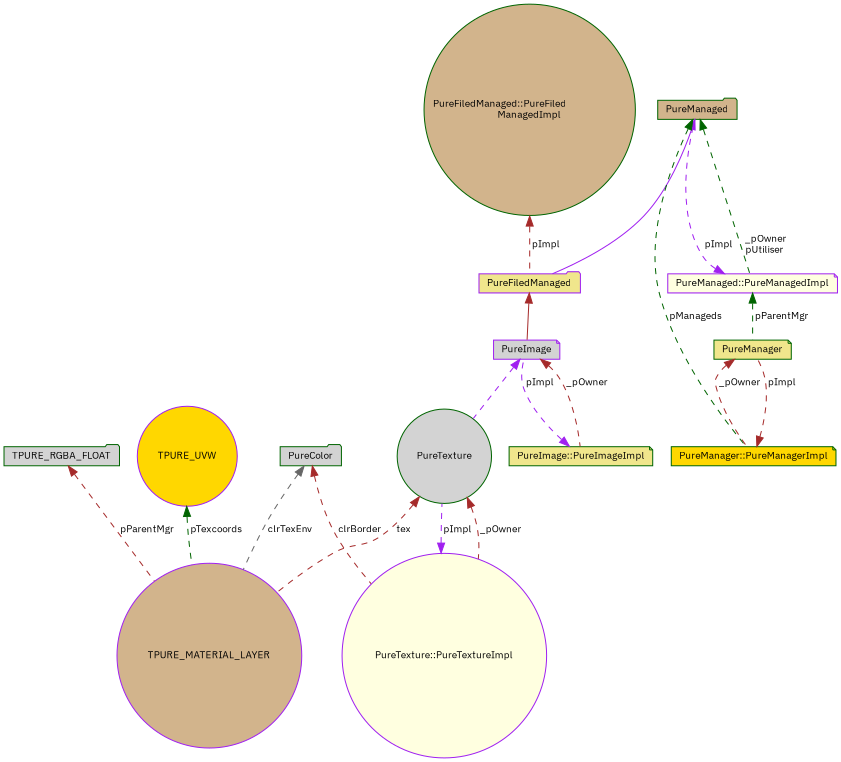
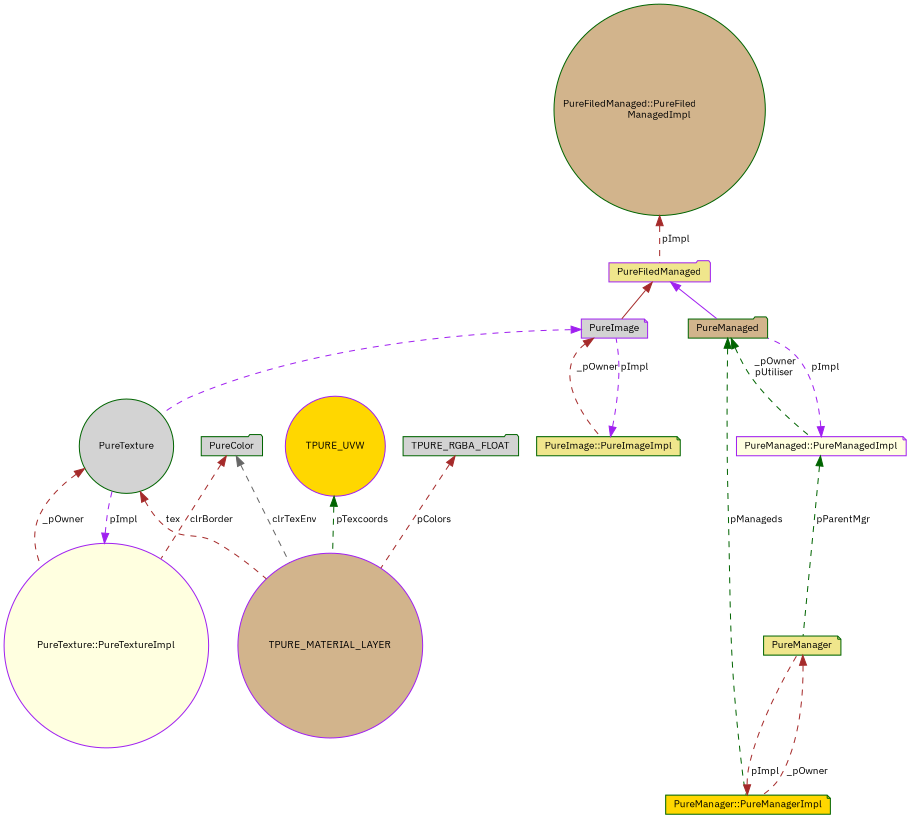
(641, 219) -> (698, 304)
(146, 530) -> (433, 520)
